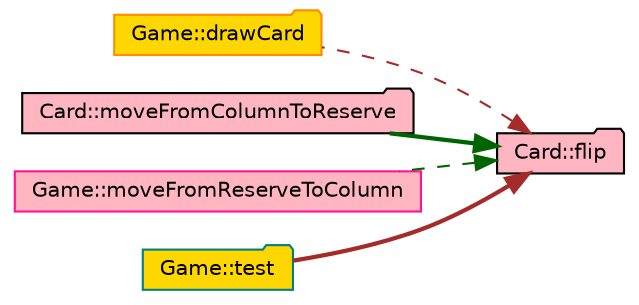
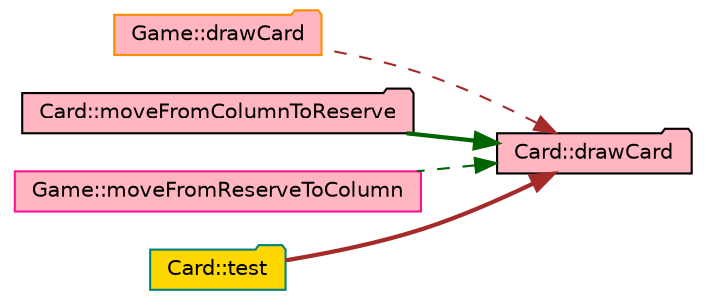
(218, 35) -> (218, 35)
(561, 153) -> (594, 153)
(218, 270) -> (218, 270)
